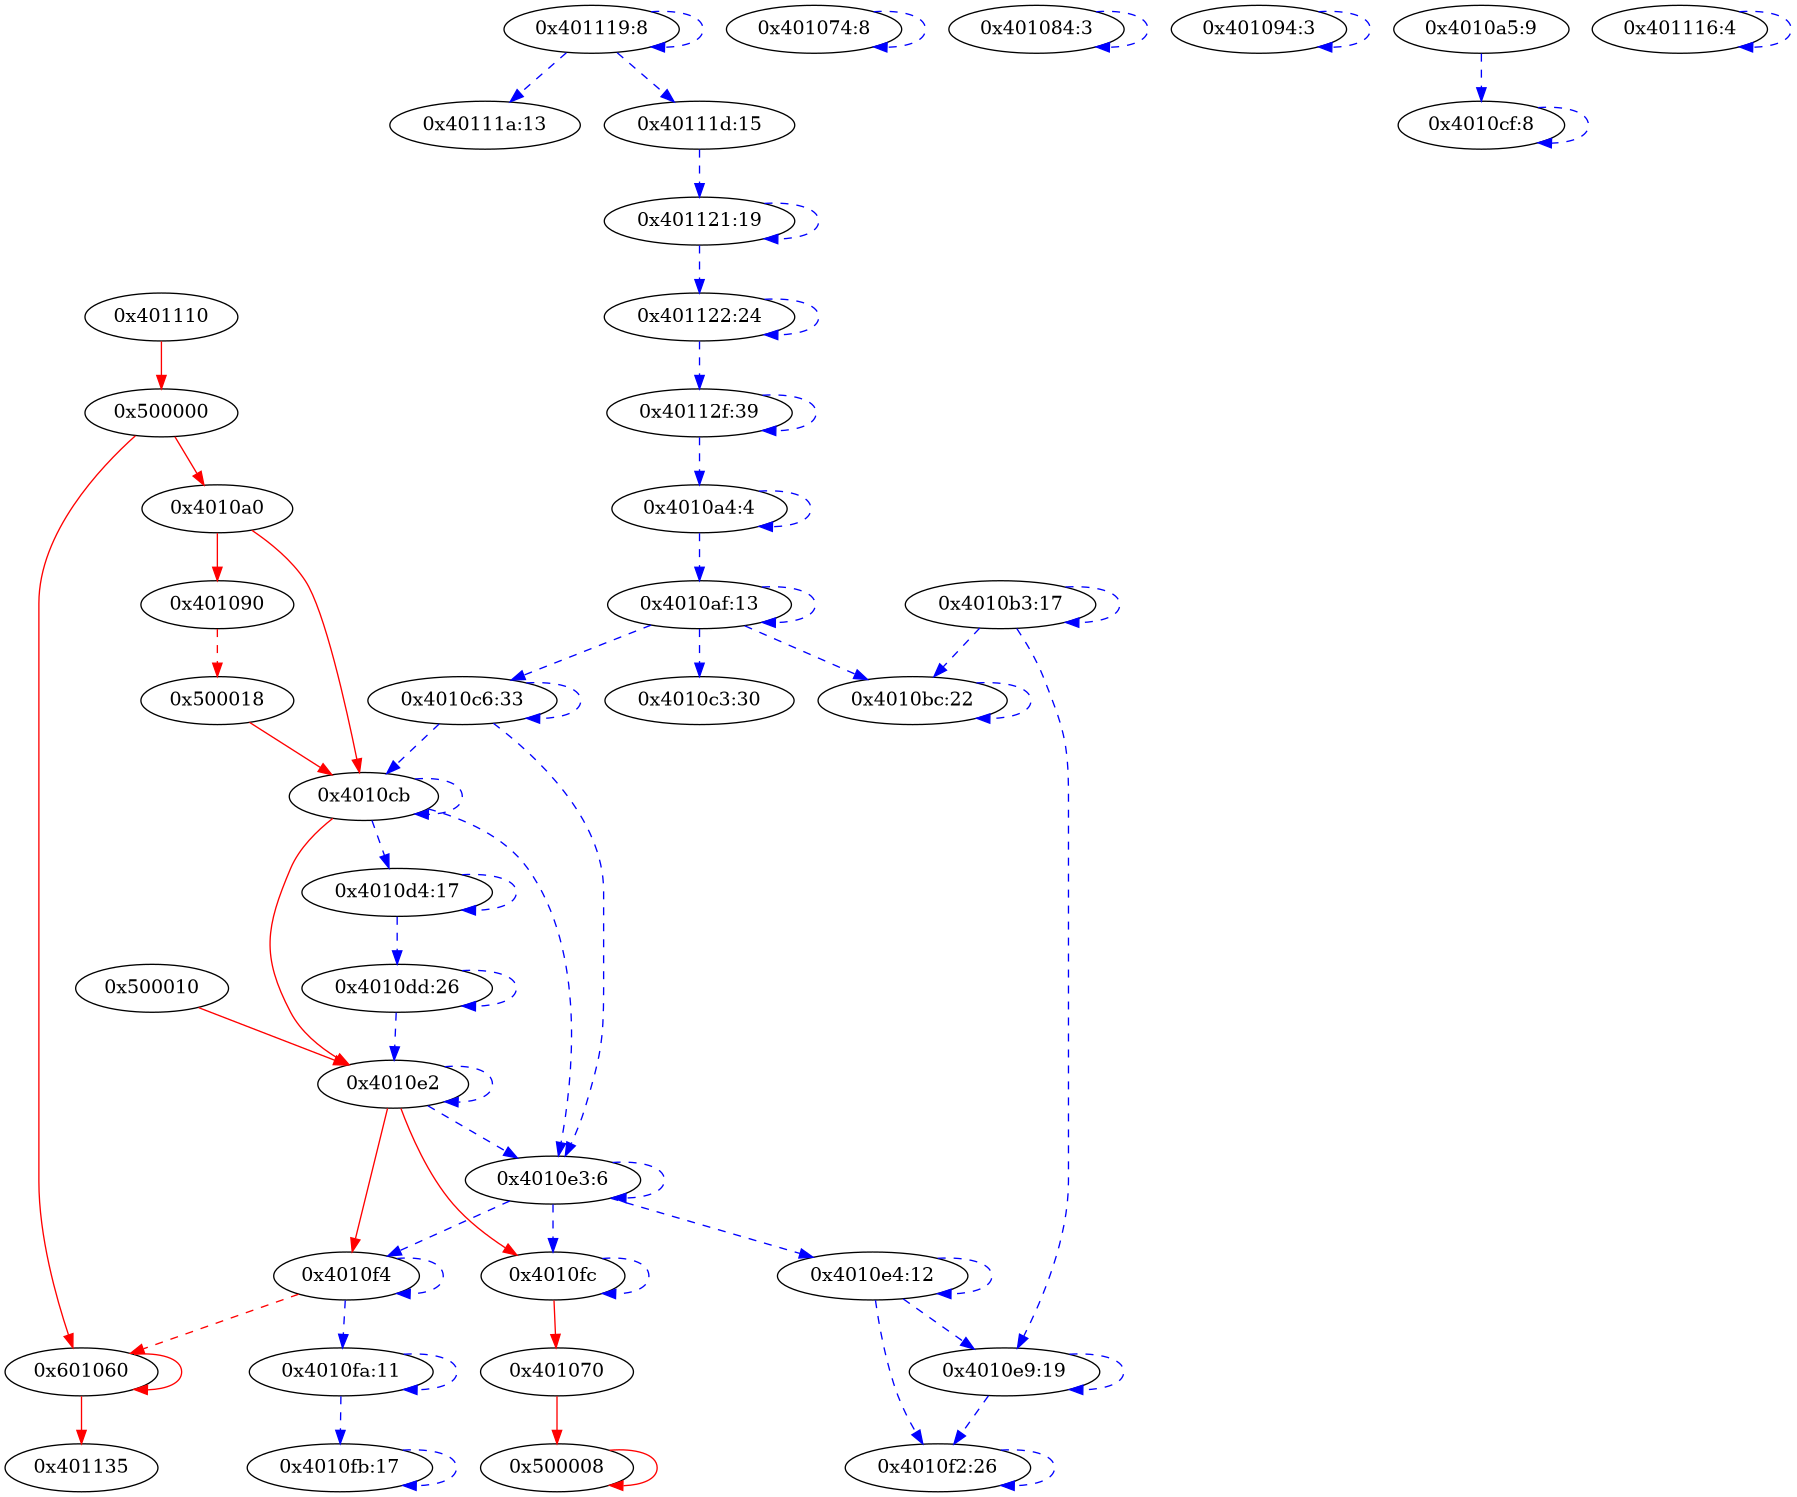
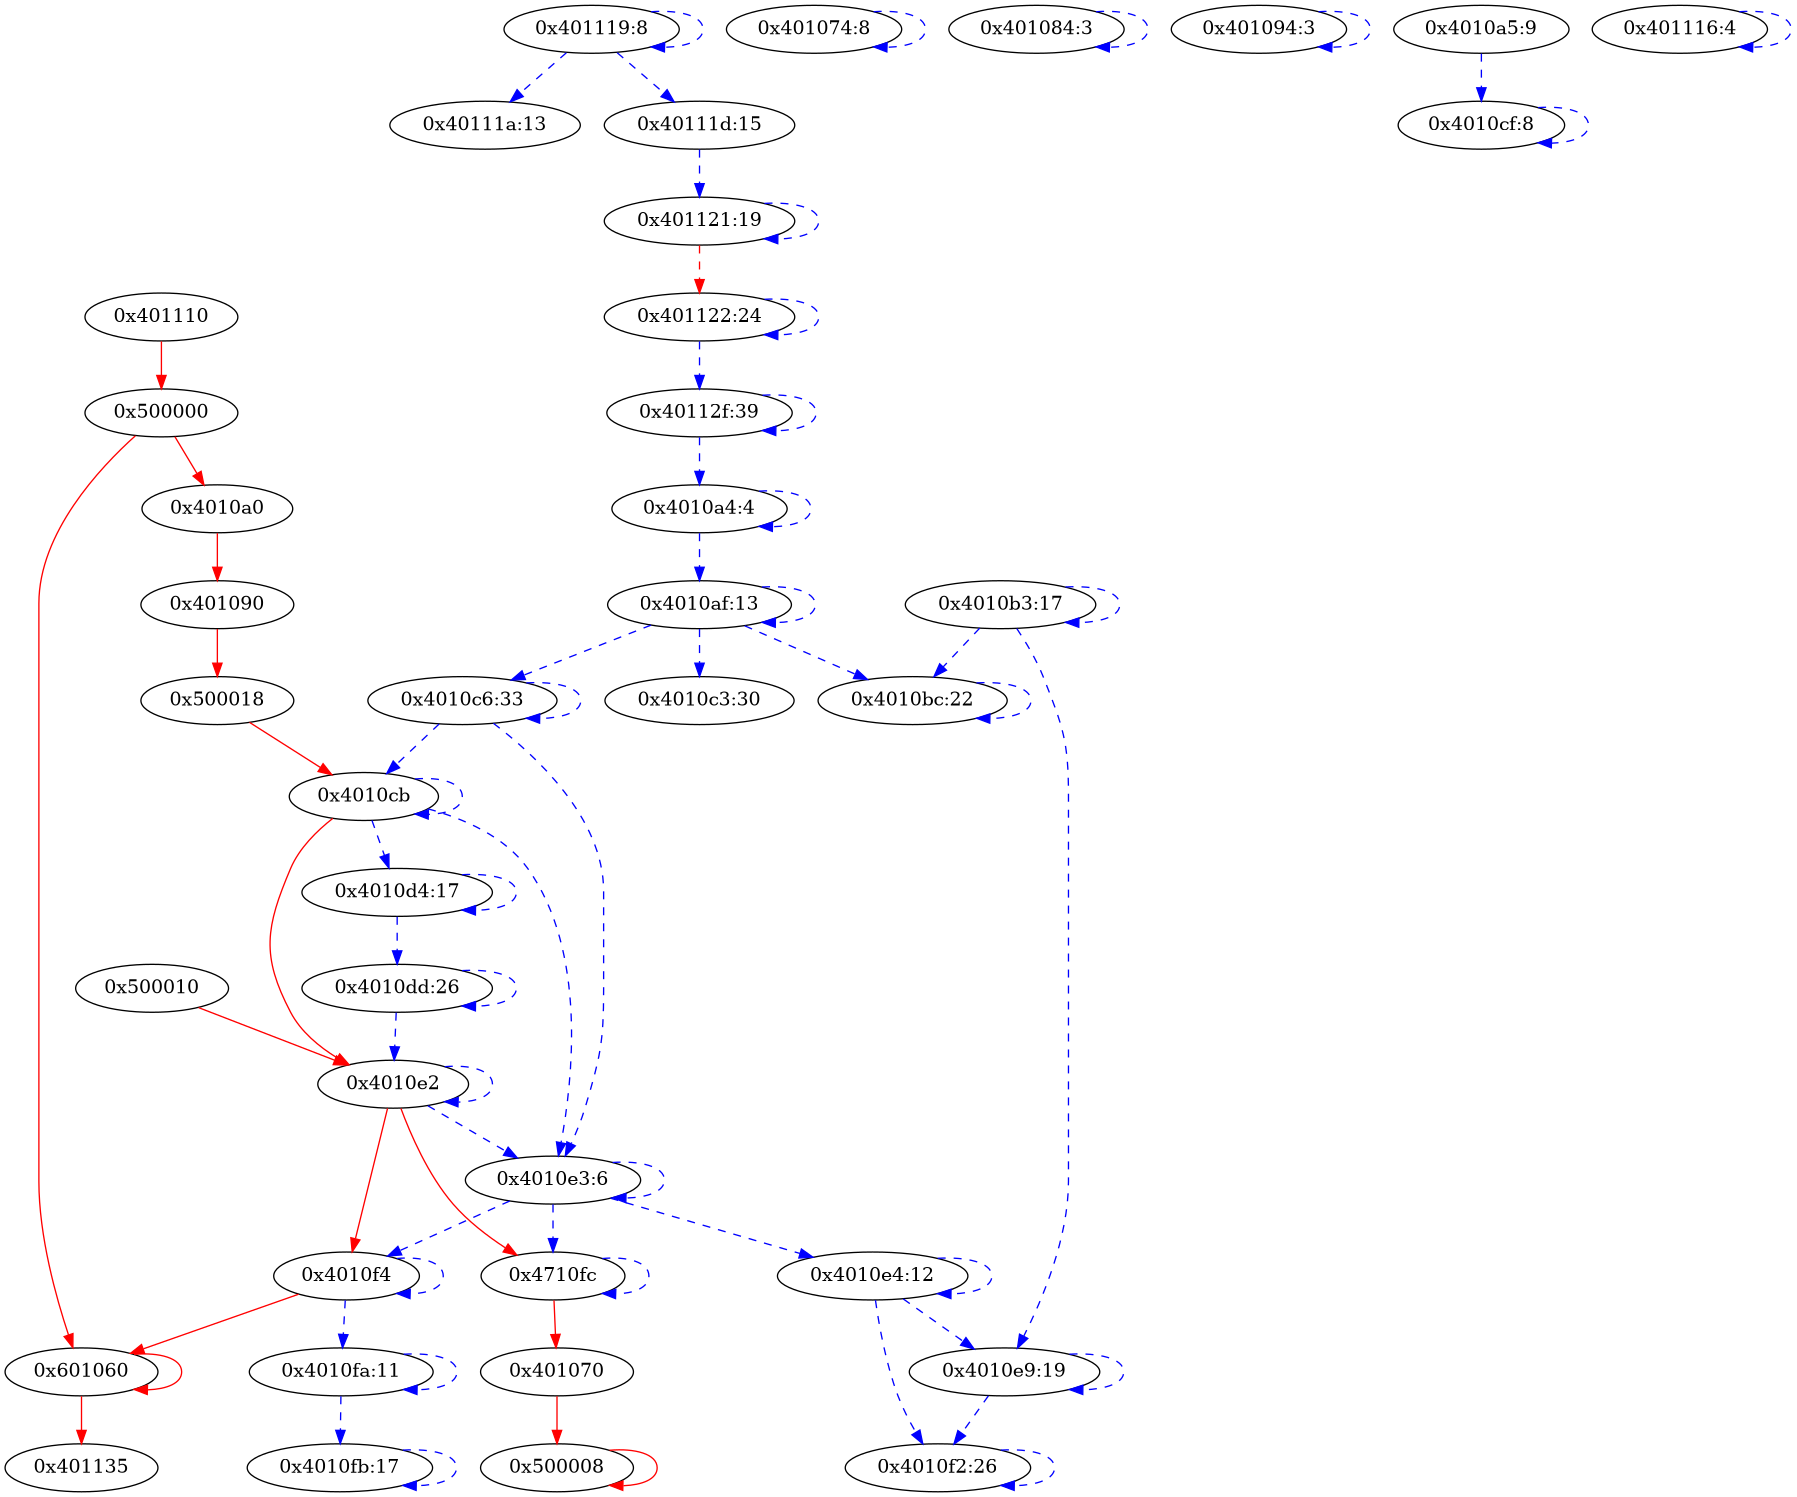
(700, 263) -> (700, 263)
(326, 633) -> none
(217, 646) -> (217, 646)
(553, 1276) -> (553, 1276)
(221, 1322) -> (221, 1322)
